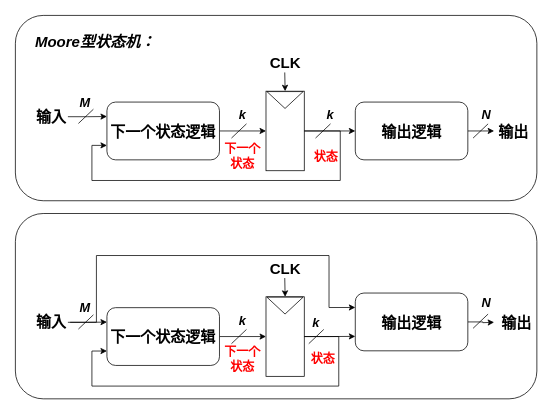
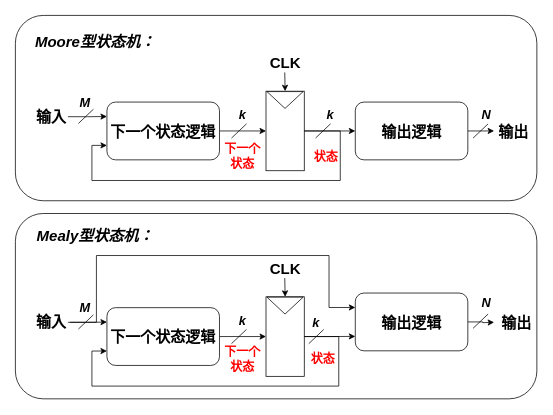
none -> (95, 235)
